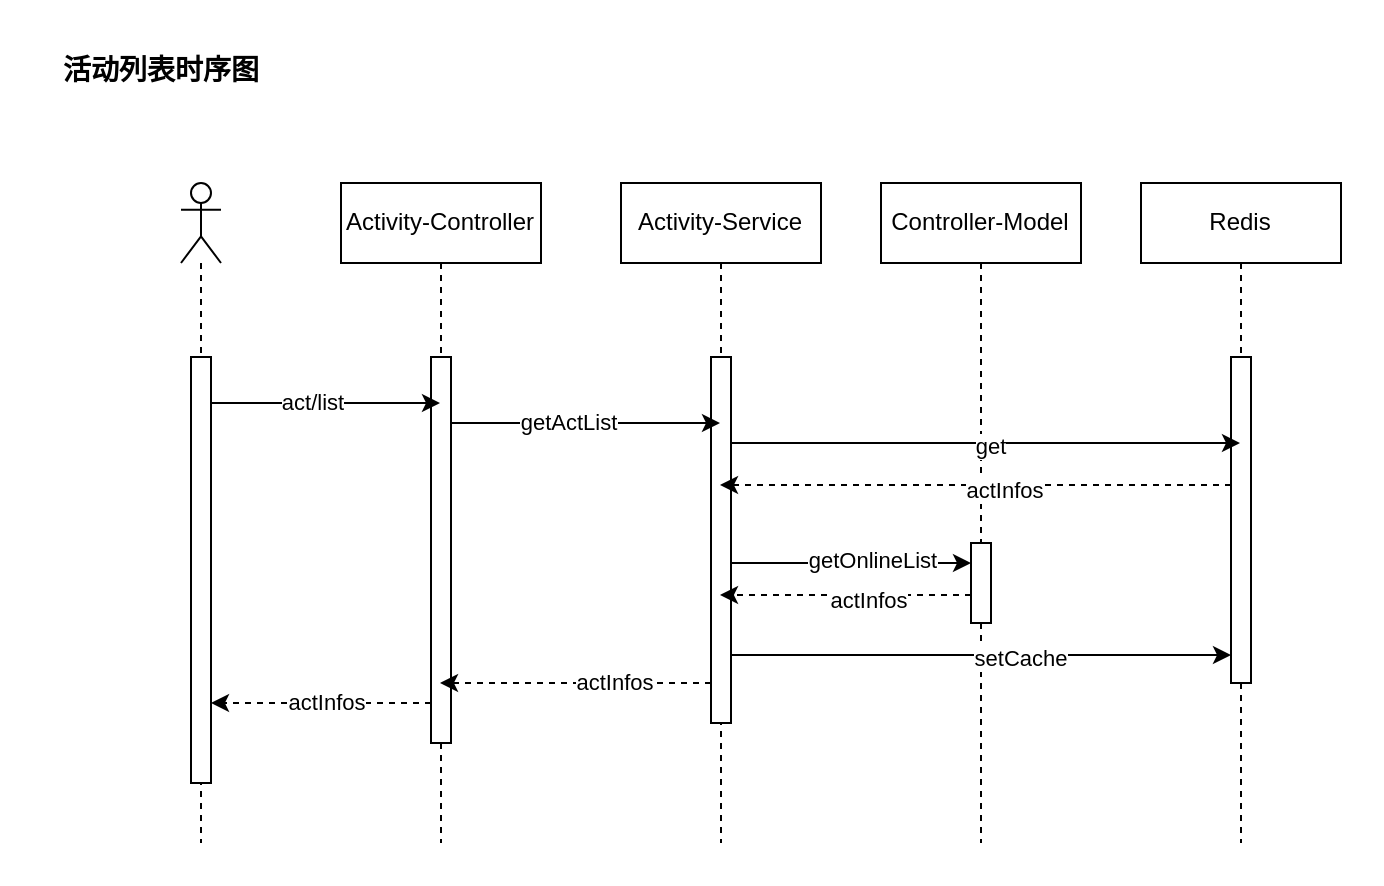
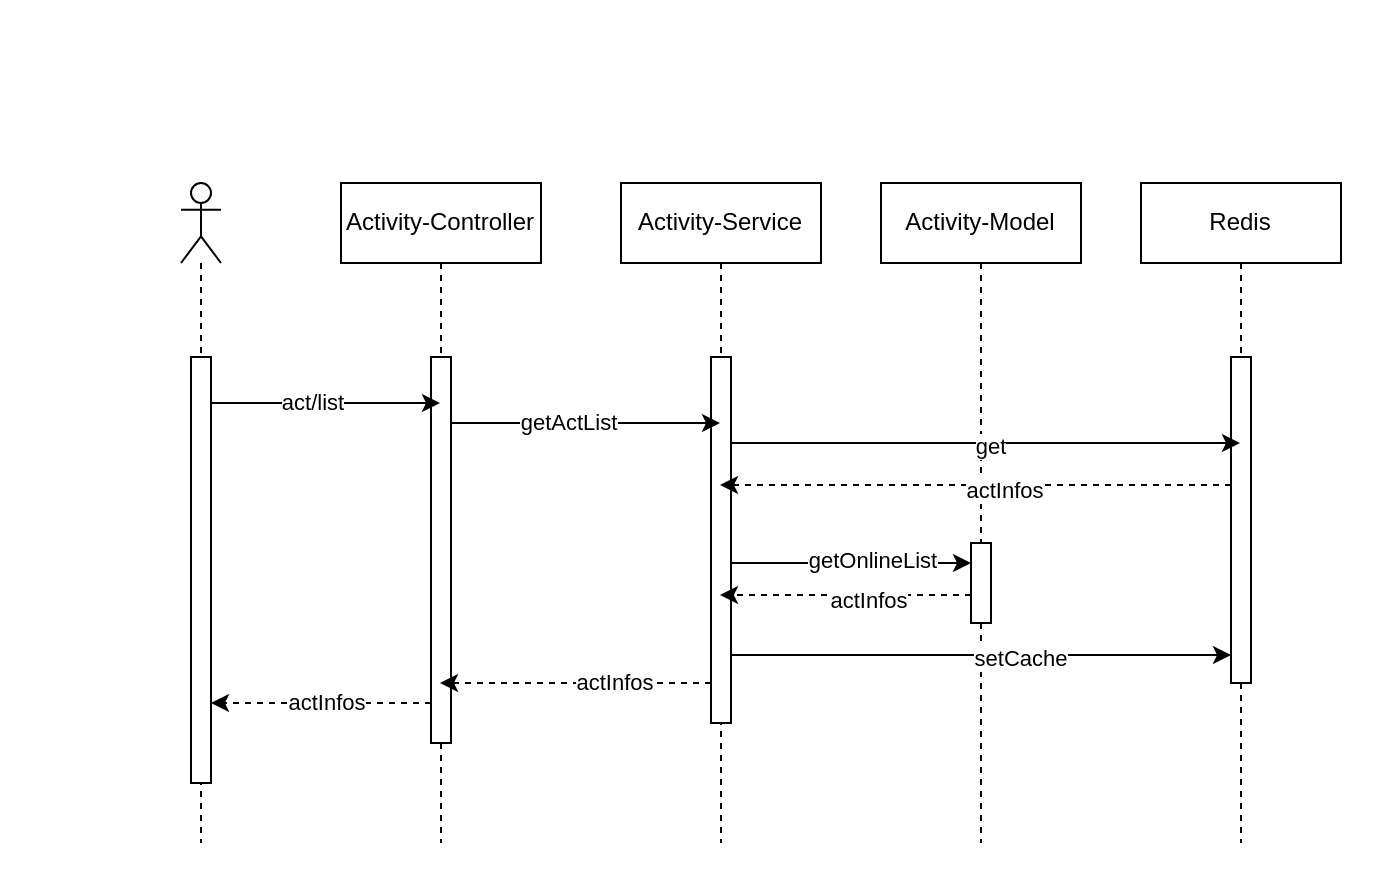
(161, 71) -> none
(981, 223) -> (981, 223)
